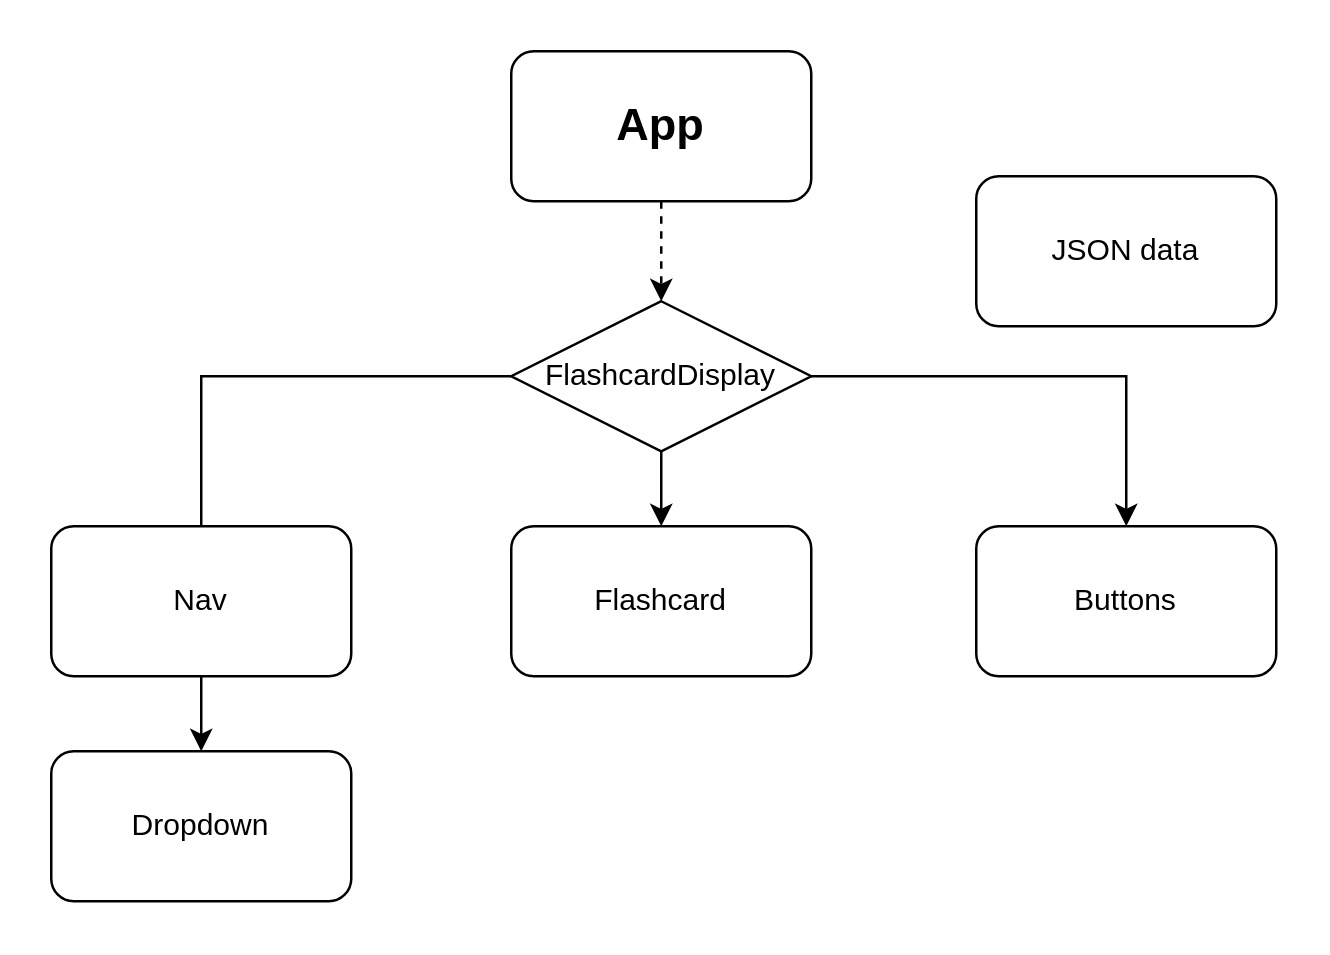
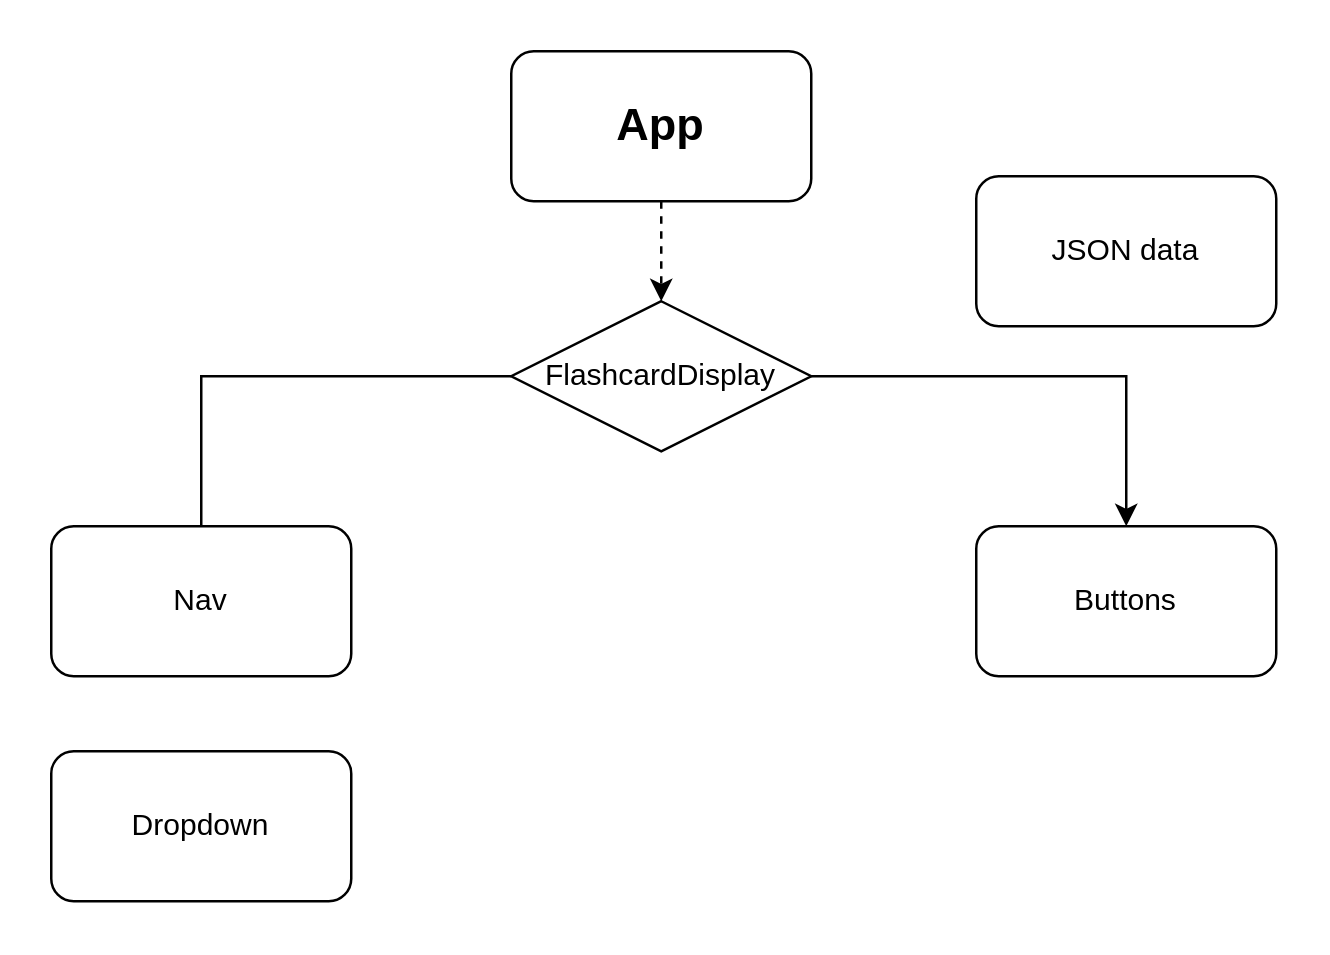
(661, 497) -> none
(661, 601) -> none
(201, 722) -> none
